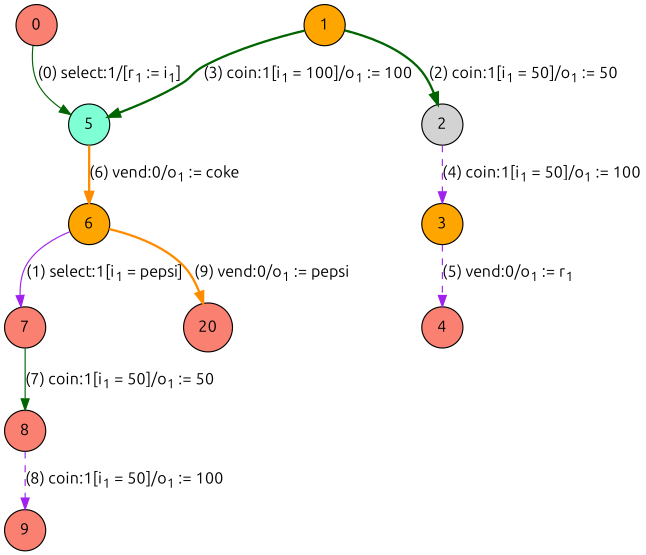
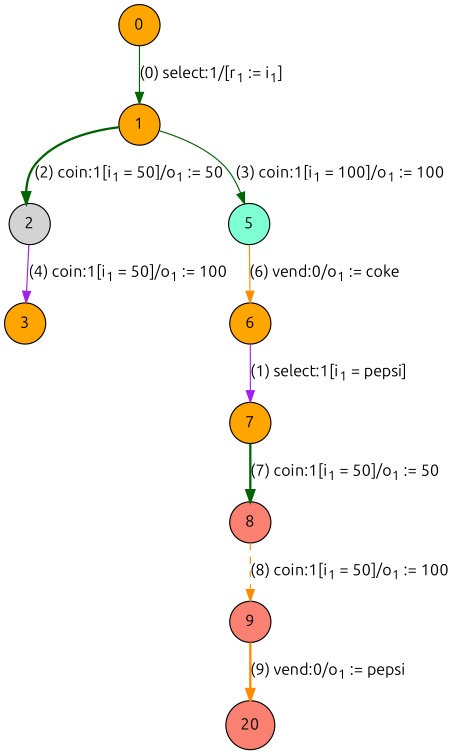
(37, 25) -> (139, 25)
(208, 64) -> (208, 153)
(37, 82) -> (139, 69)
(89, 169) -> (250, 268)
(442, 169) -> (28, 268)
(163, 250) -> (250, 665)
(25, 327) -> (250, 423)
(442, 327) -> none
(25, 373) -> (250, 467)
(25, 475) -> (250, 566)
